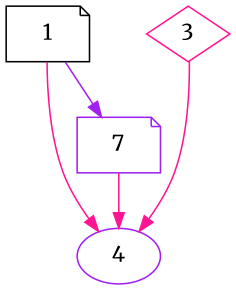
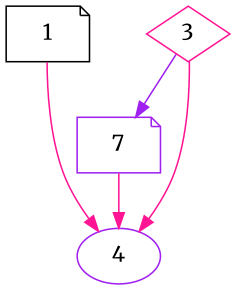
(79, 83) -> (160, 79)
